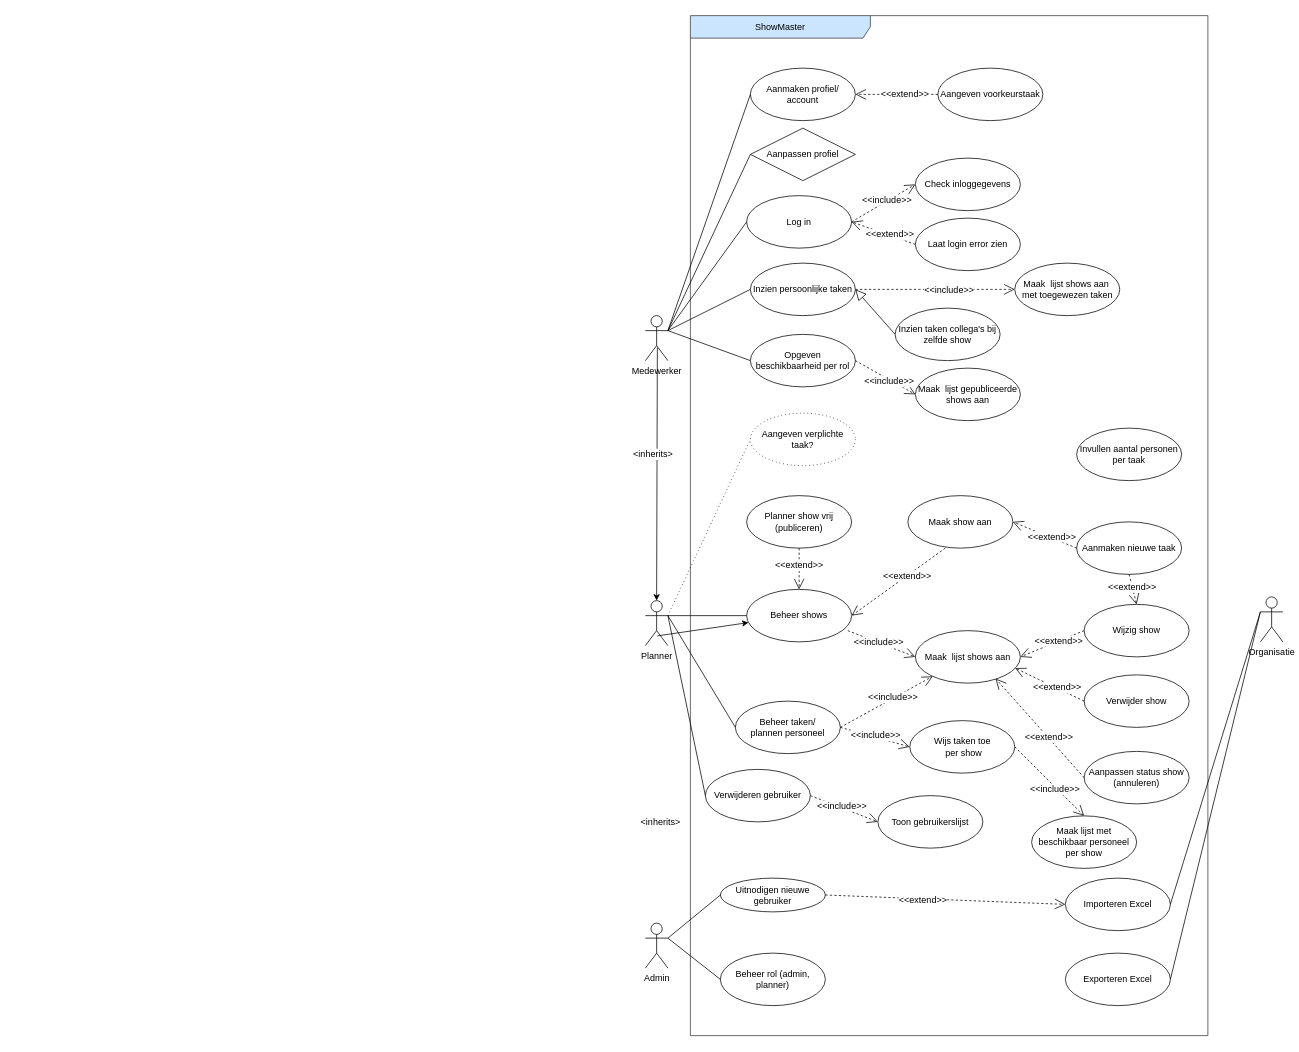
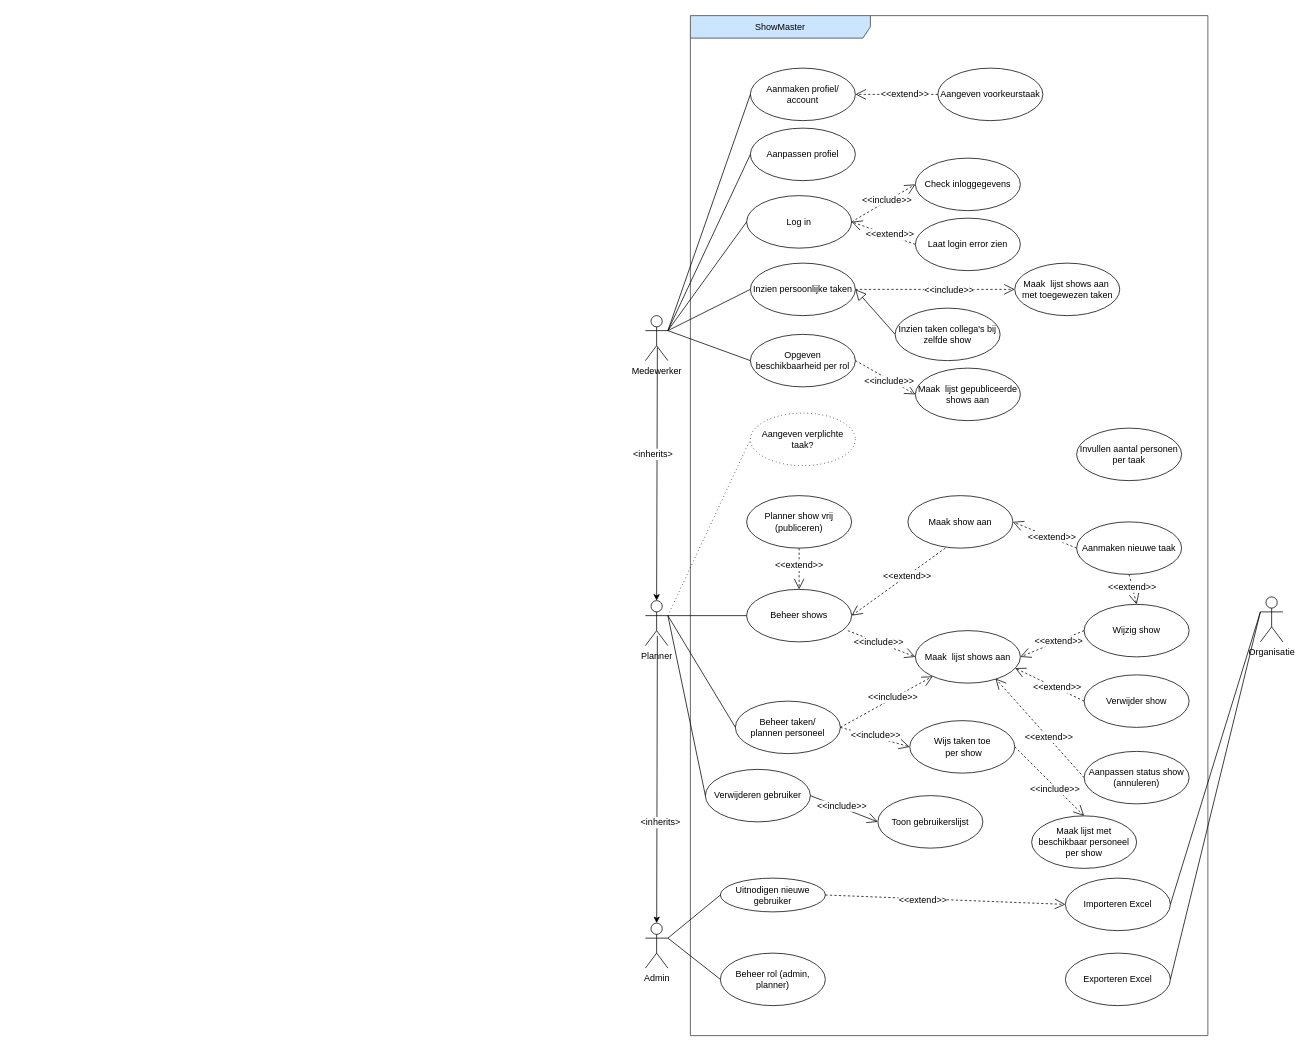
(803, 154) -> (803, 154)
(700, 629) -> (657, 676)
(863, 816) -> (863, 816)
